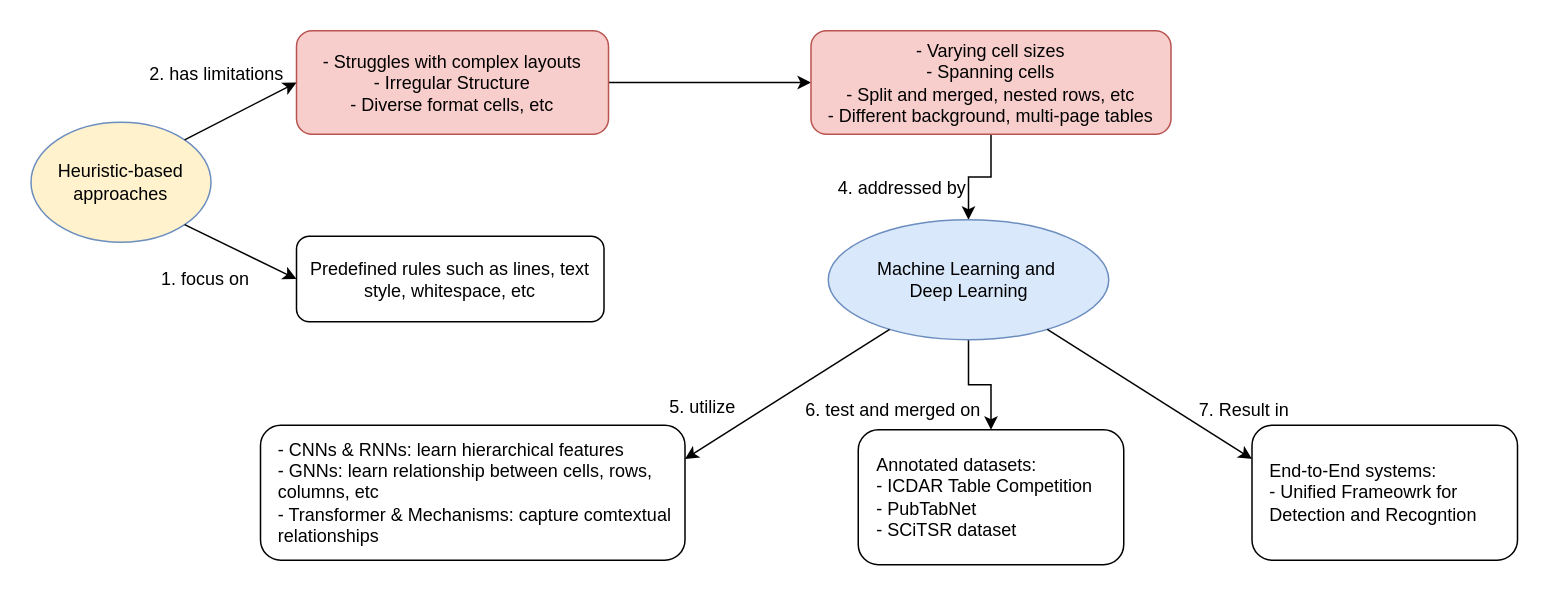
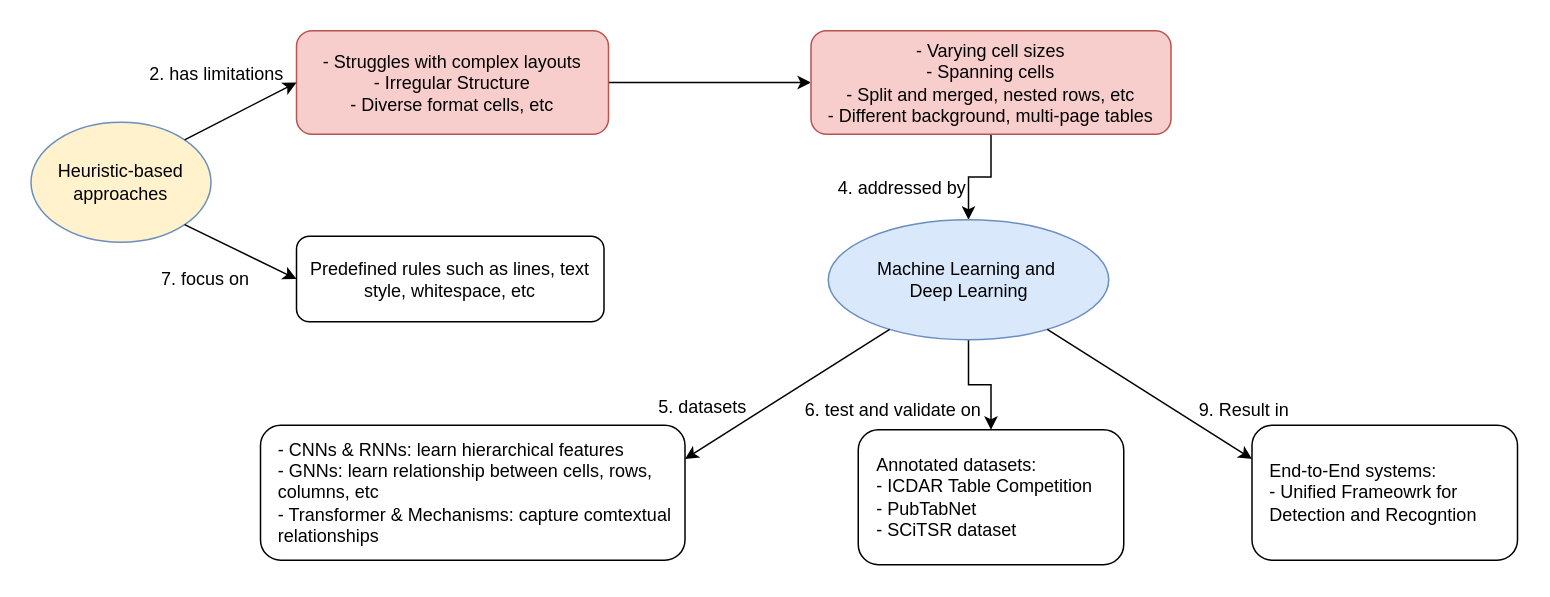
(206, 280) -> (206, 280)
(703, 407) -> (703, 407)
(893, 410) -> (893, 410)
(1244, 410) -> (1244, 410)
